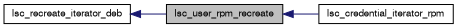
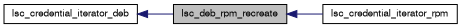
(67, 14) -> (71, 14)
(225, 14) -> (230, 14)
